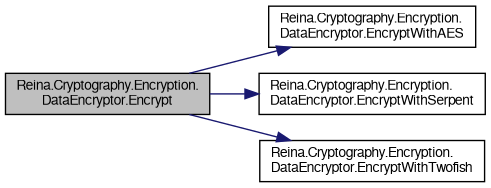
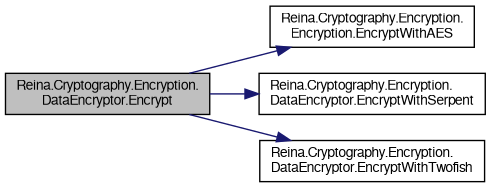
(372, 27) -> (372, 27)
